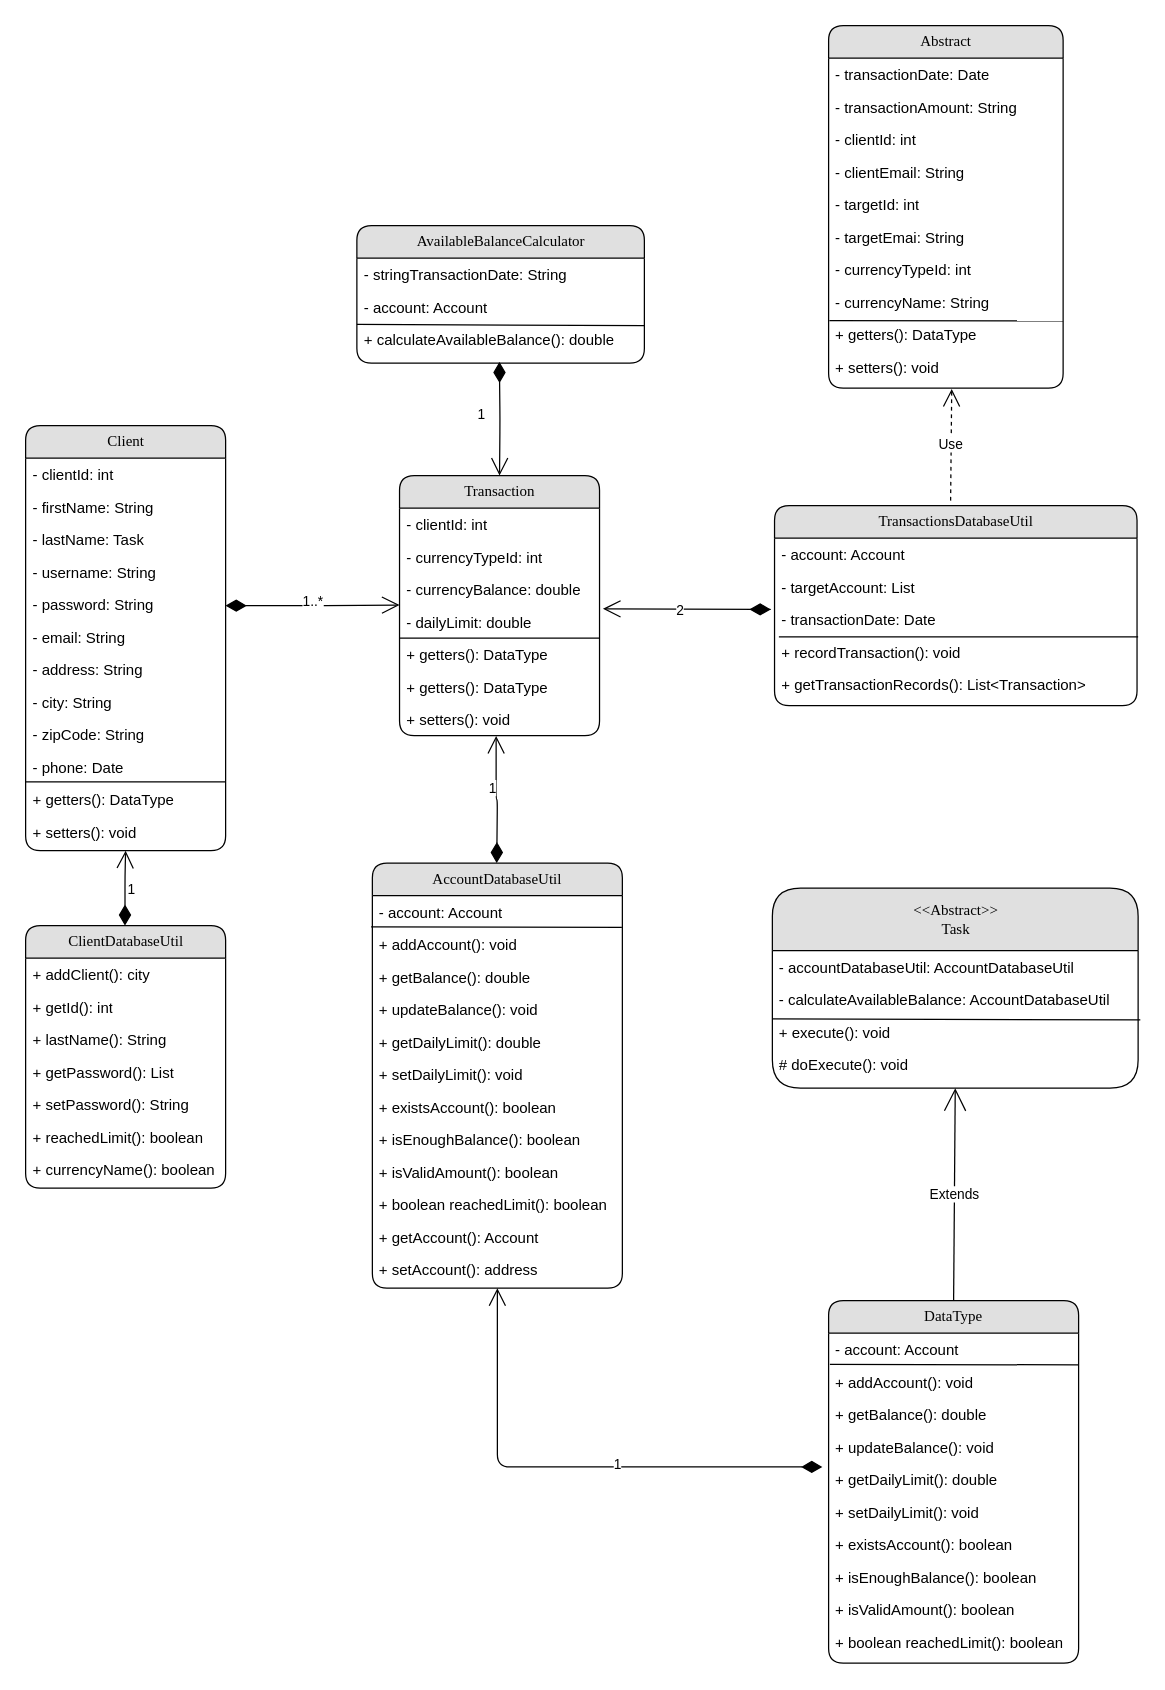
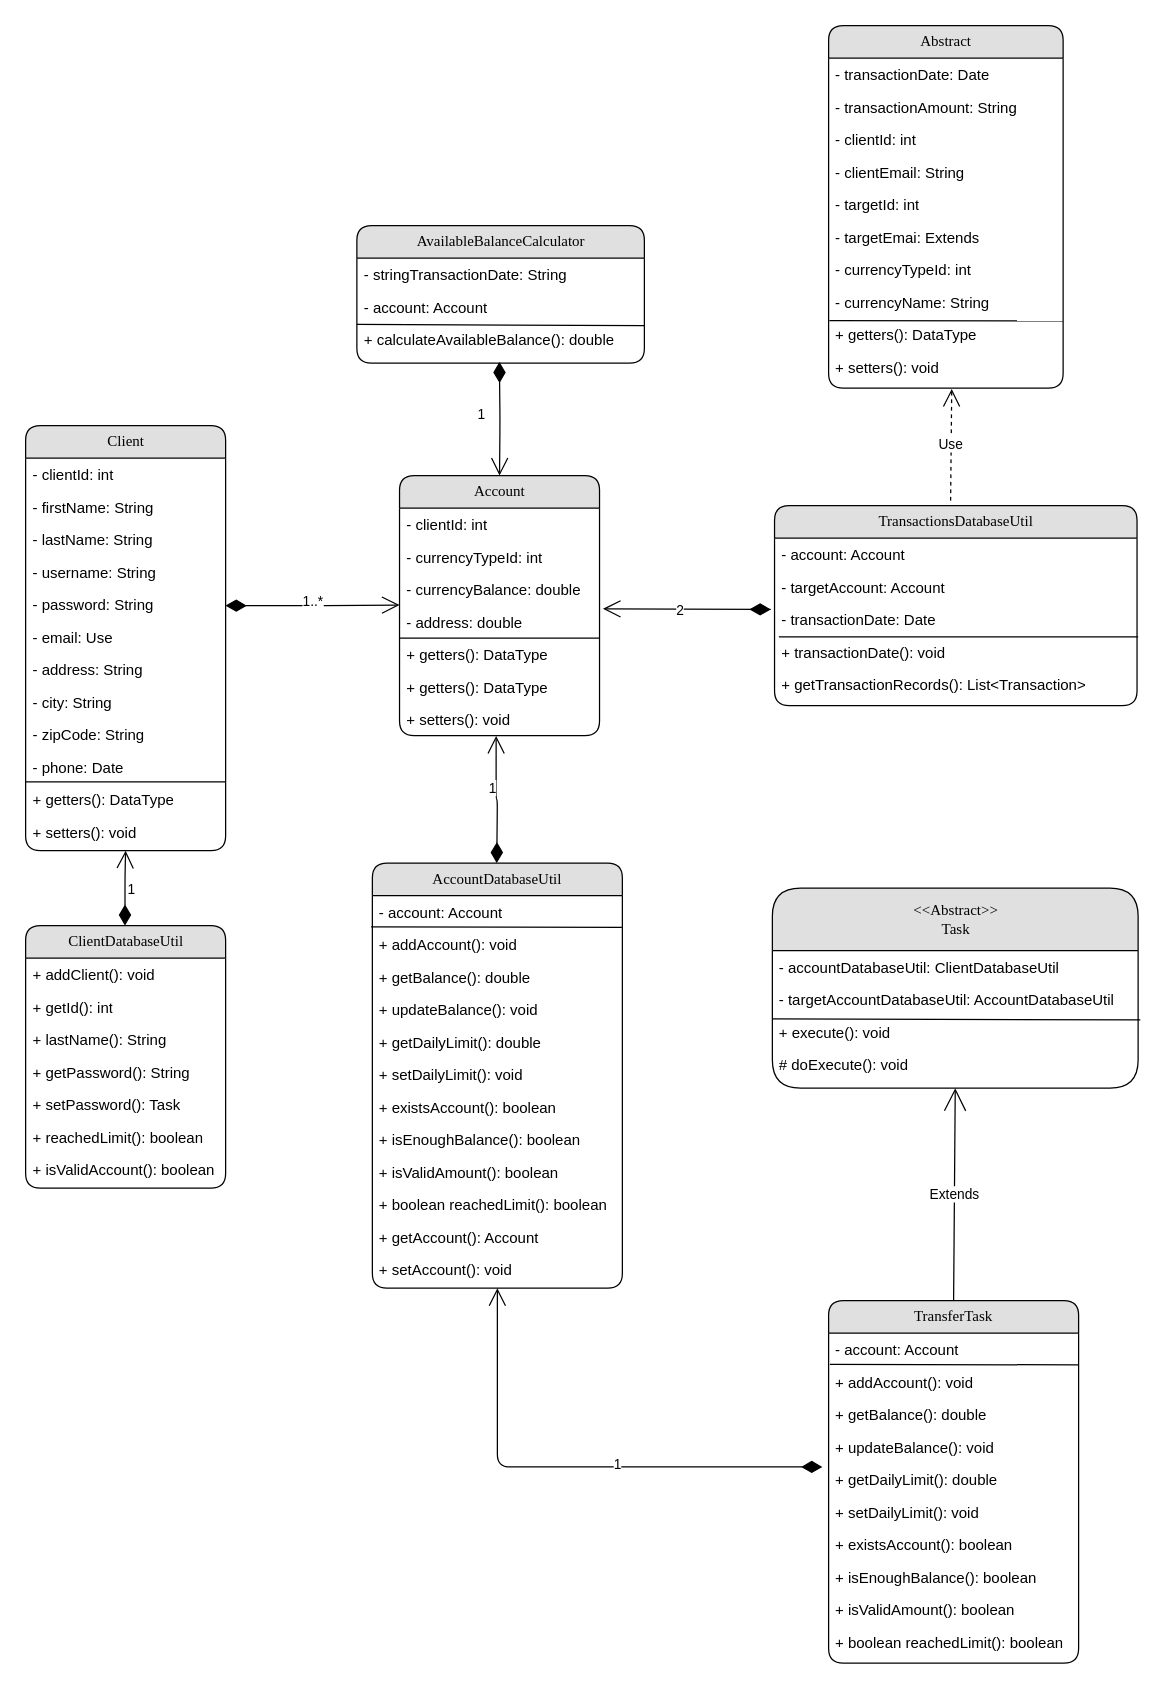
(910, 238) -> (916, 238)
(500, 492) -> (500, 492)
(93, 541) -> (99, 541)
(862, 588) -> (877, 588)
(475, 623) -> (470, 623)
(84, 638) -> (74, 638)
(886, 653) -> (877, 653)
(942, 968) -> (934, 968)
(101, 976) -> (101, 976)
(956, 1010) -> (956, 1010)
(114, 1073) -> (122, 1073)
(122, 1106) -> (115, 1106)
(127, 1180) -> (127, 1180)
(470, 1271) -> (456, 1271)
(954, 1317) -> (954, 1317)
